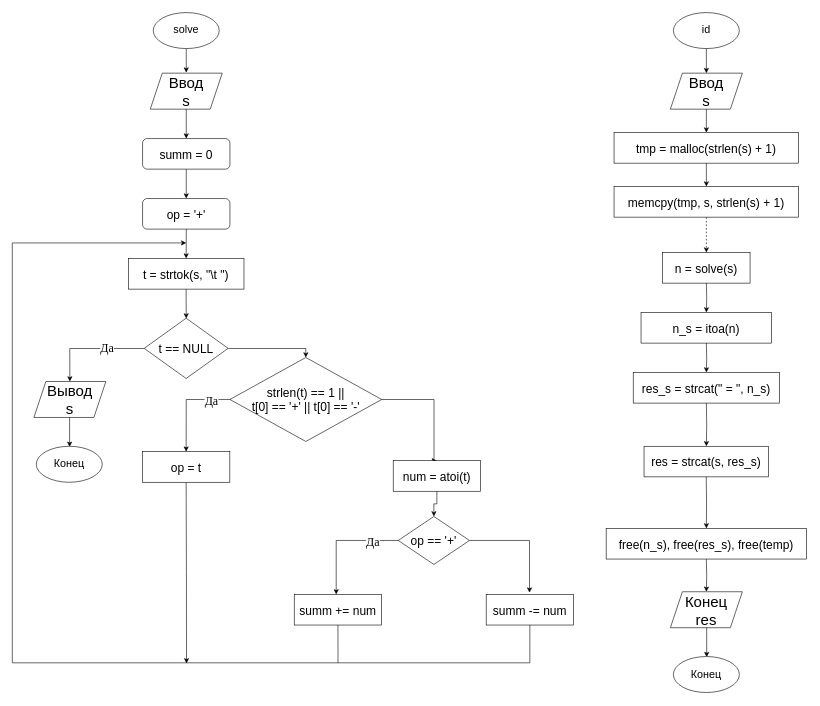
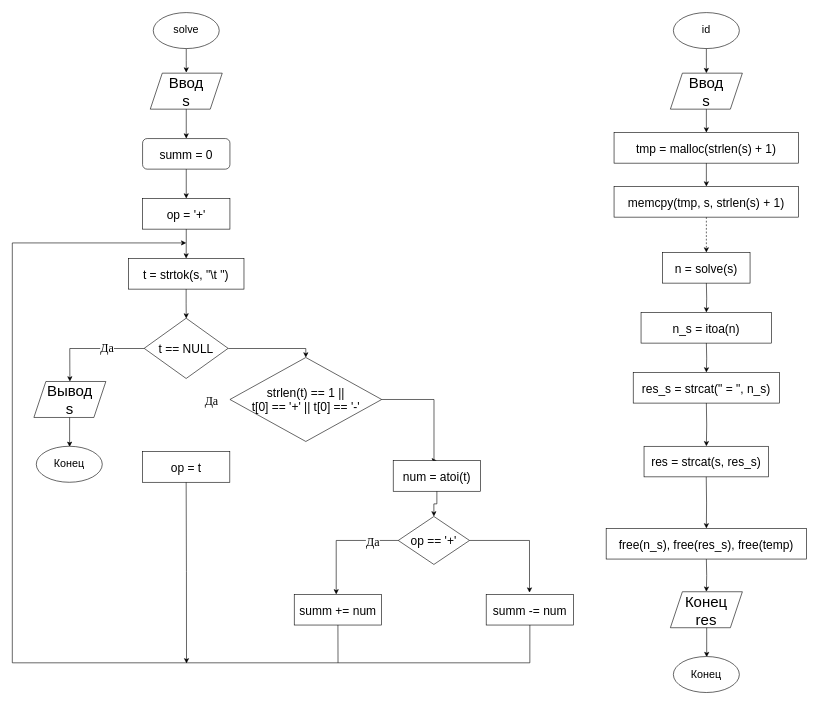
(186, 214) -> (186, 214)
(194, 399) -> none
